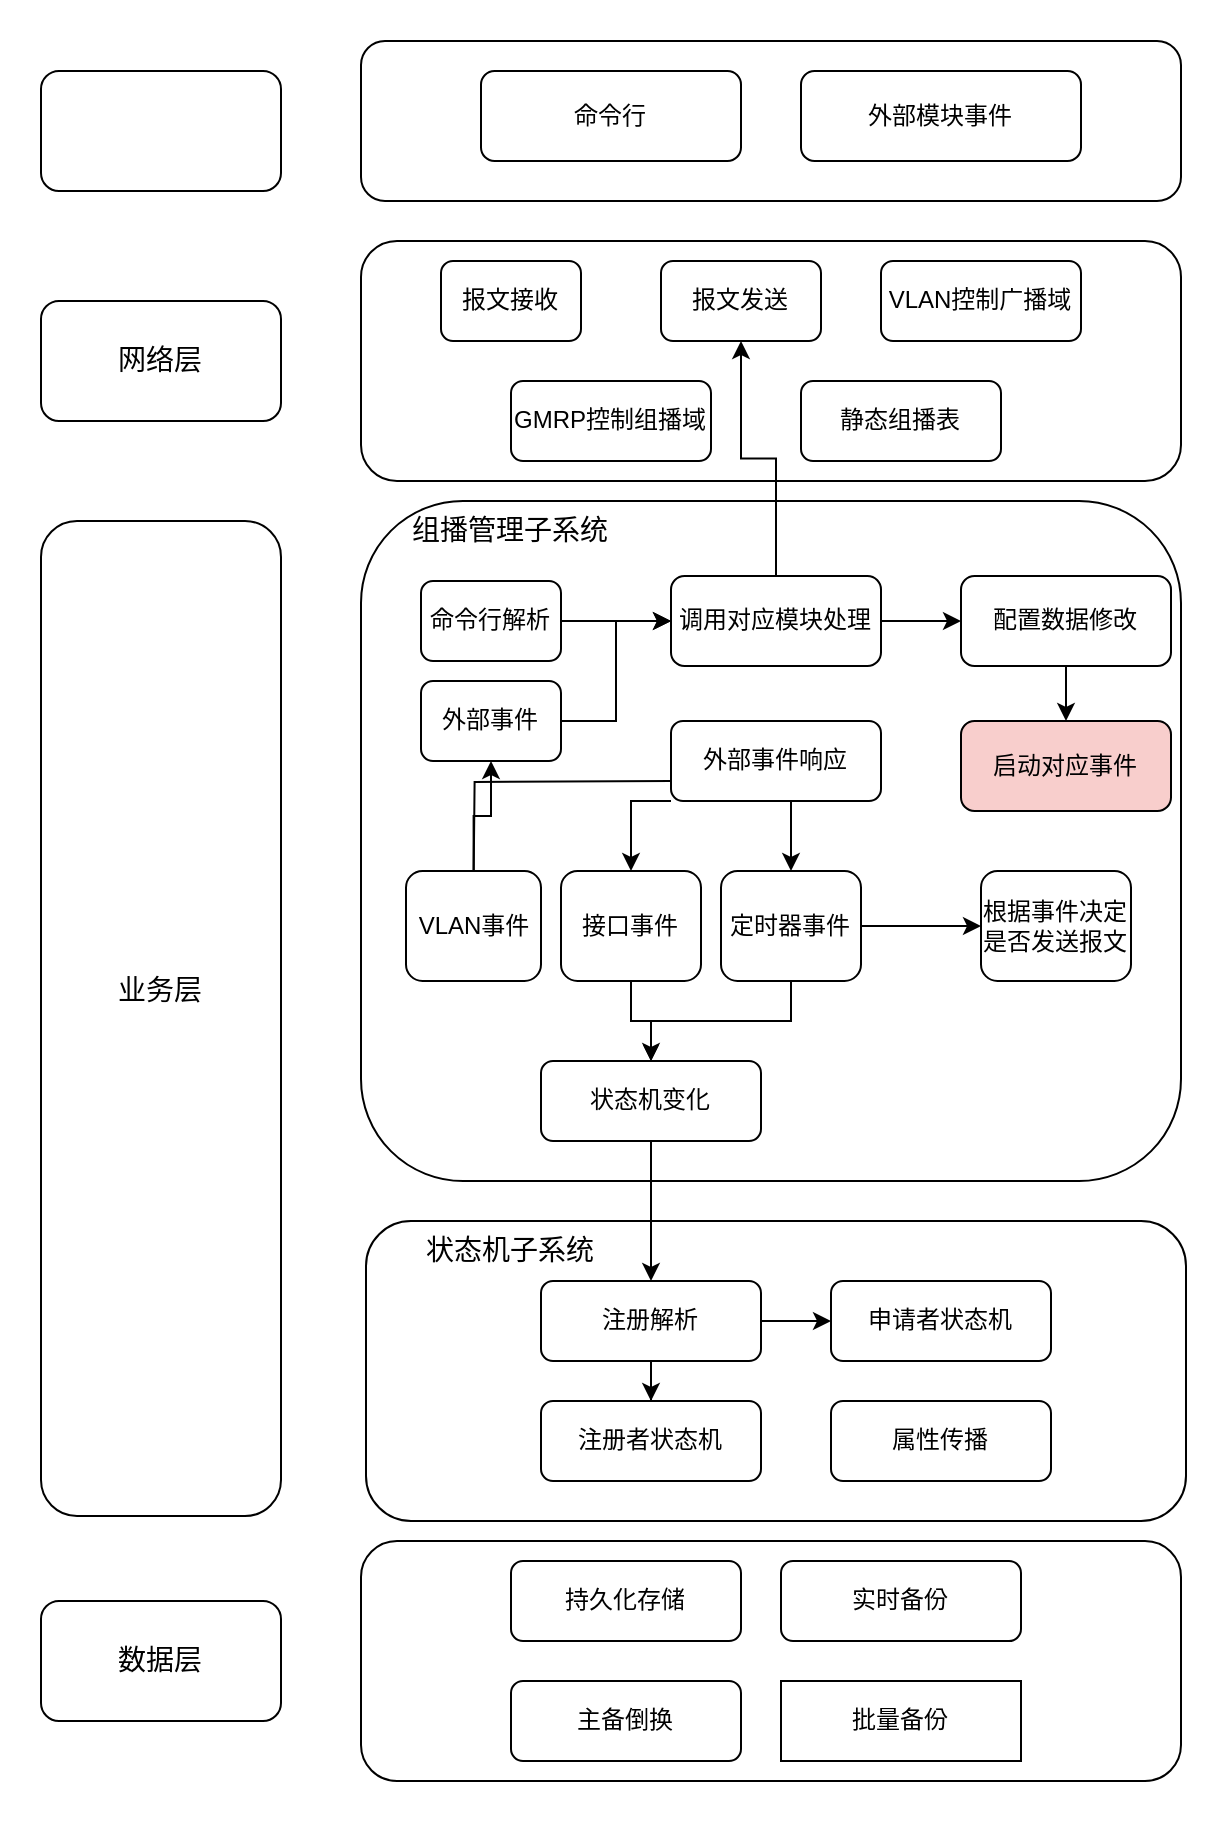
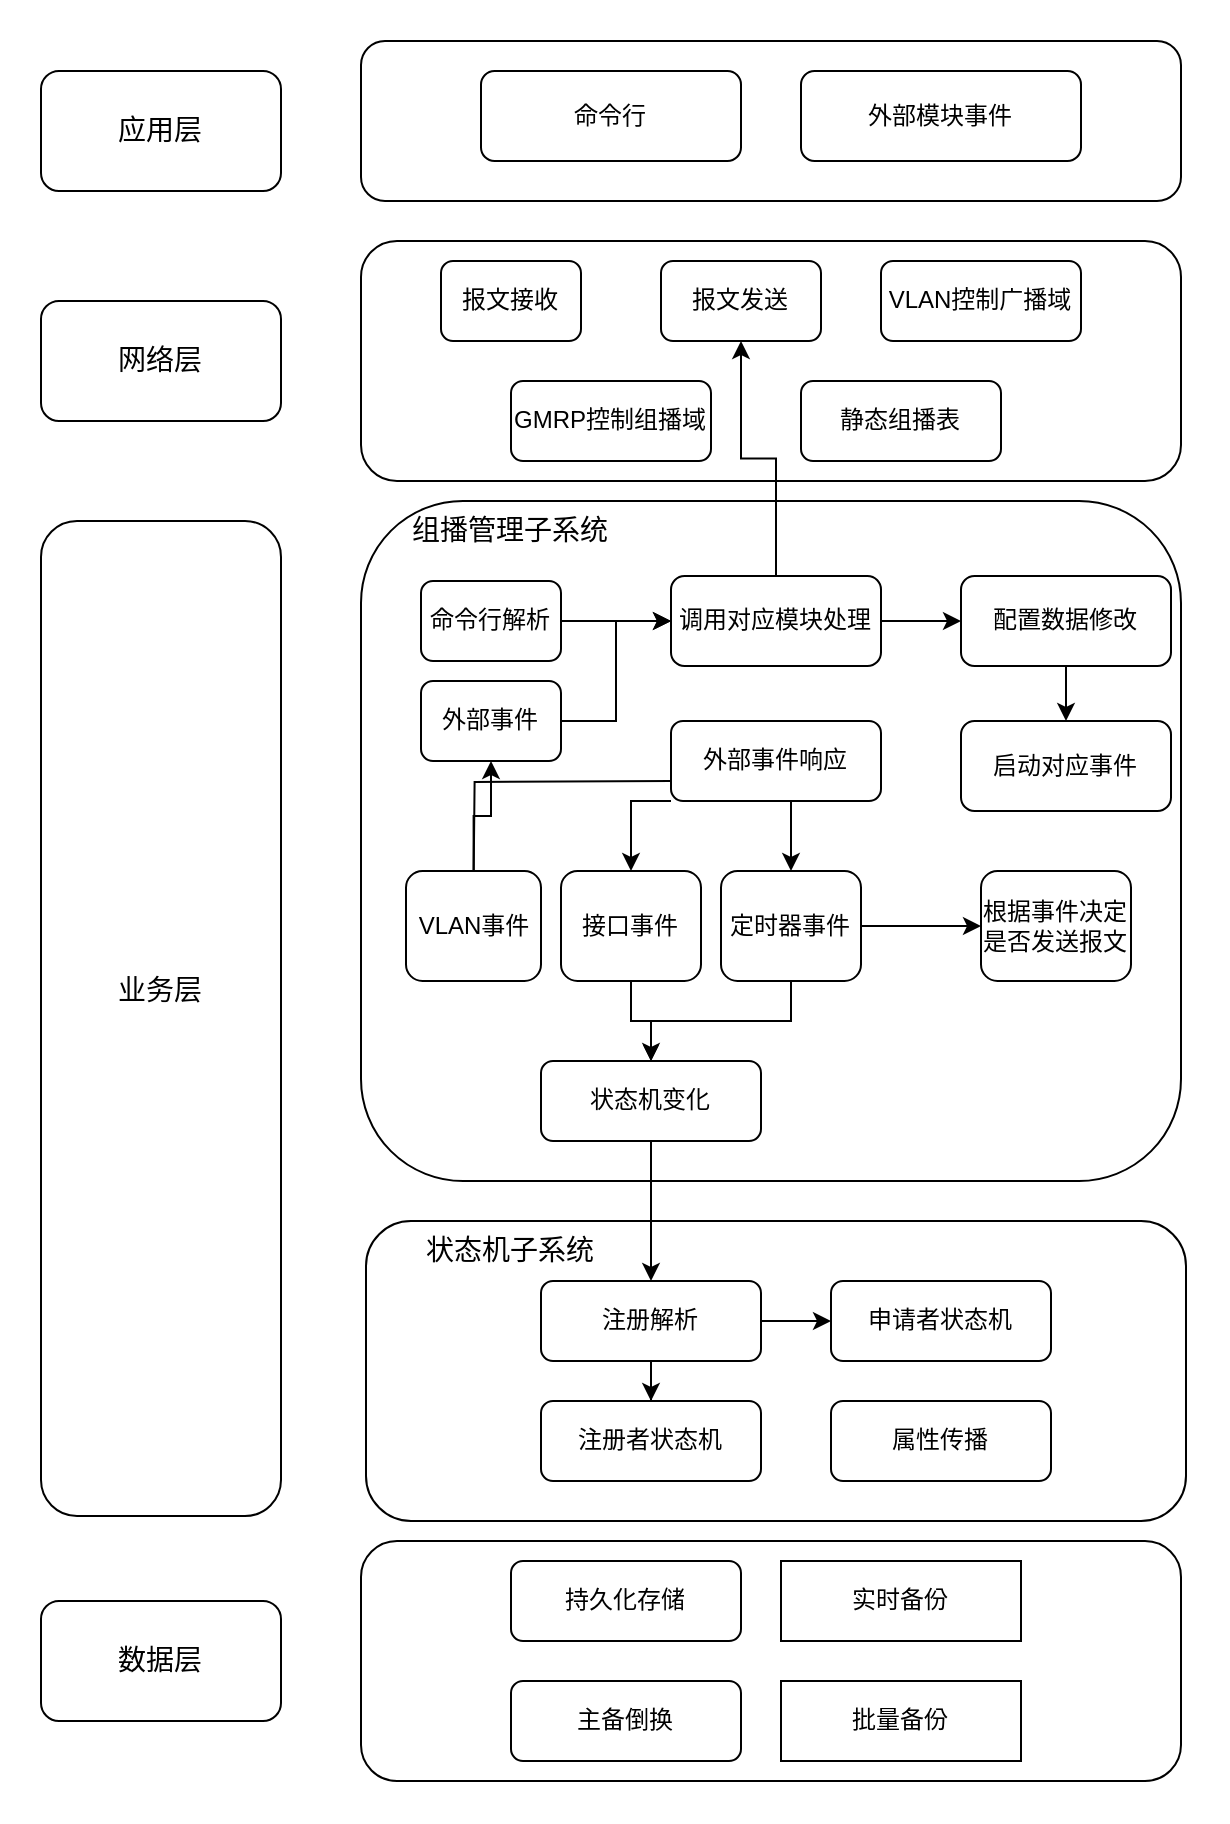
none -> (161, 131)
(1066, 766) -> (1066, 766)
(901, 1601) -> (901, 1601)
